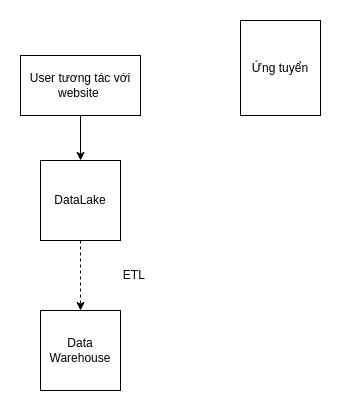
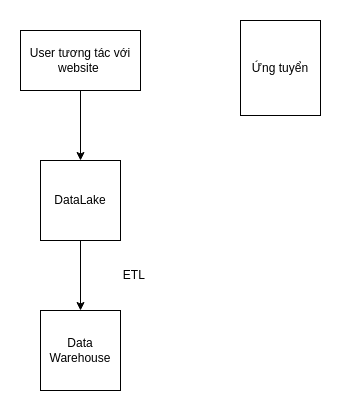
(81, 86) -> (81, 61)
(81, 272) -> (81, 272)
